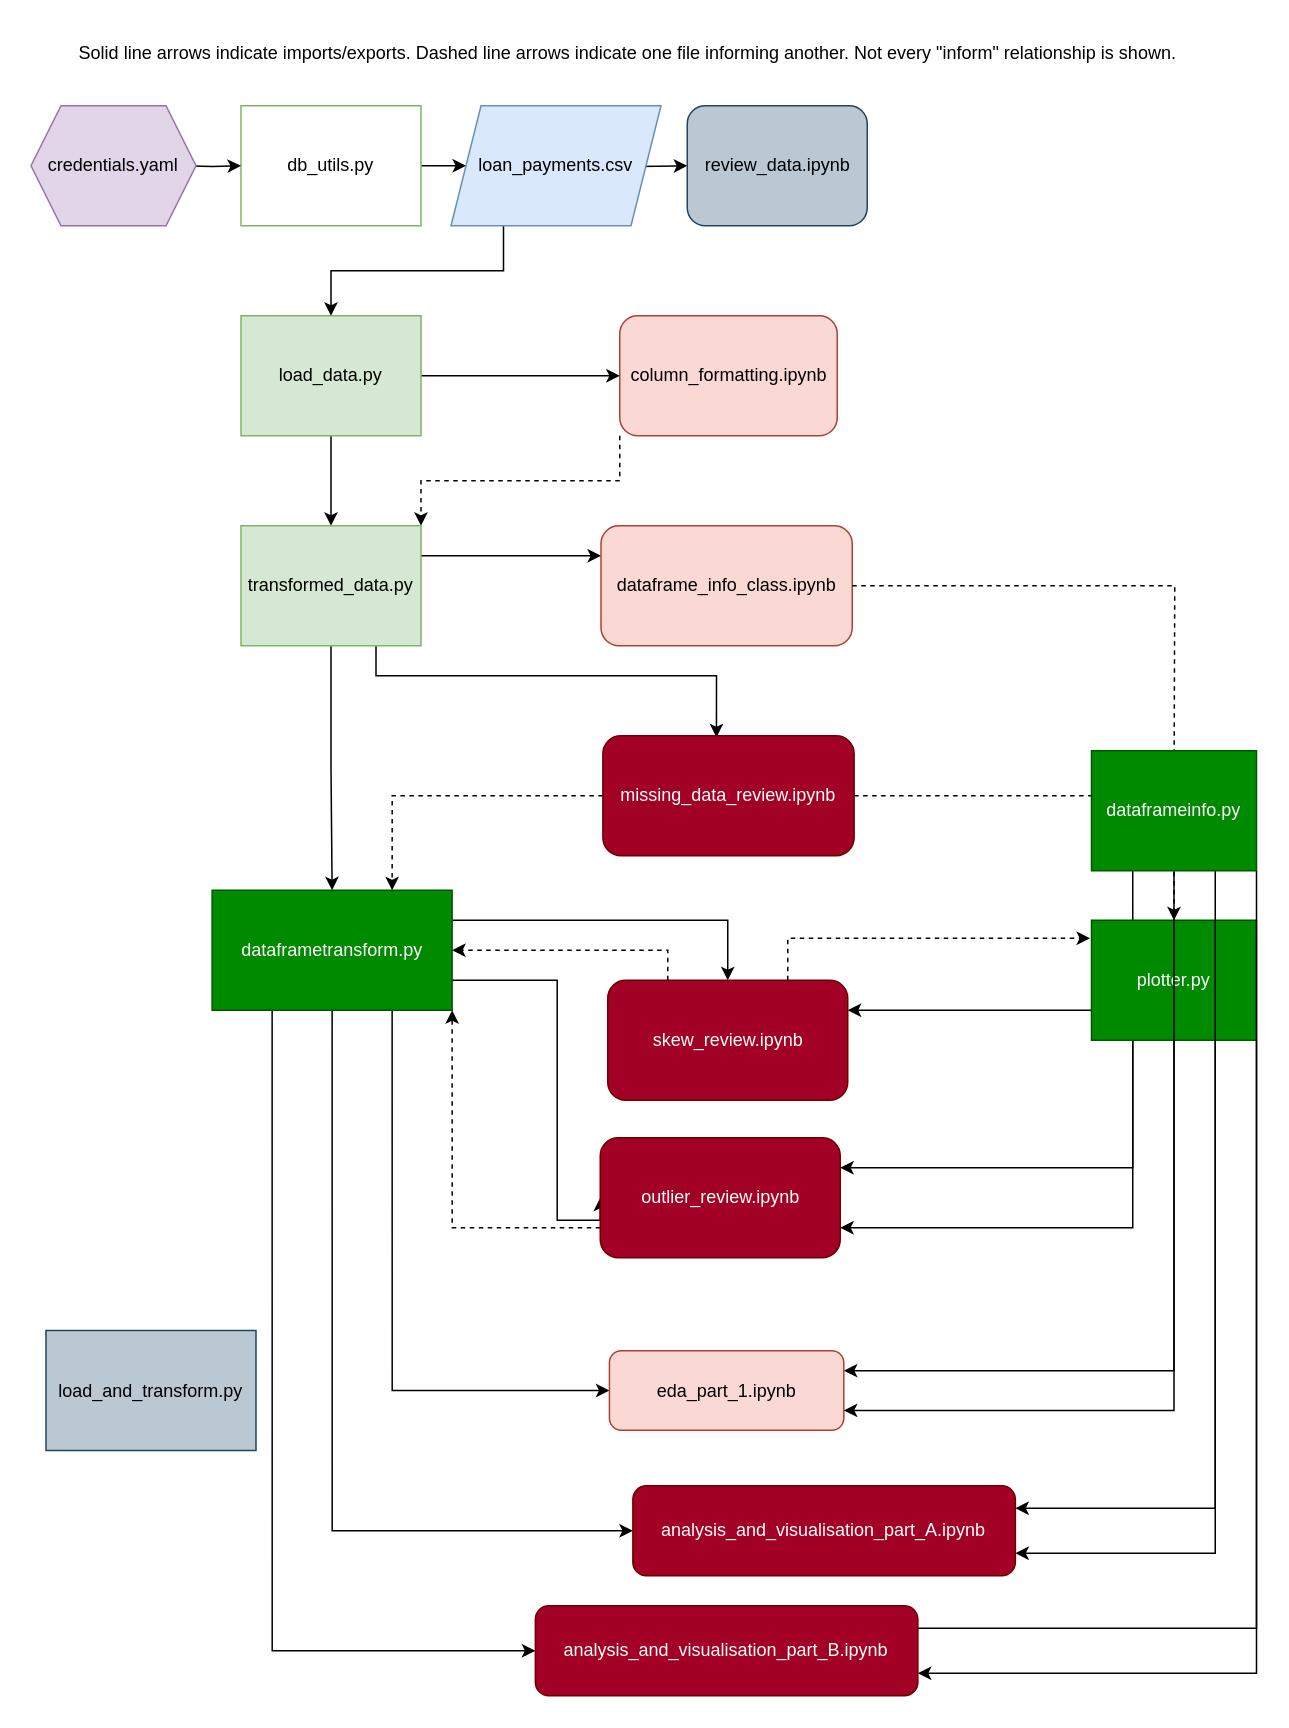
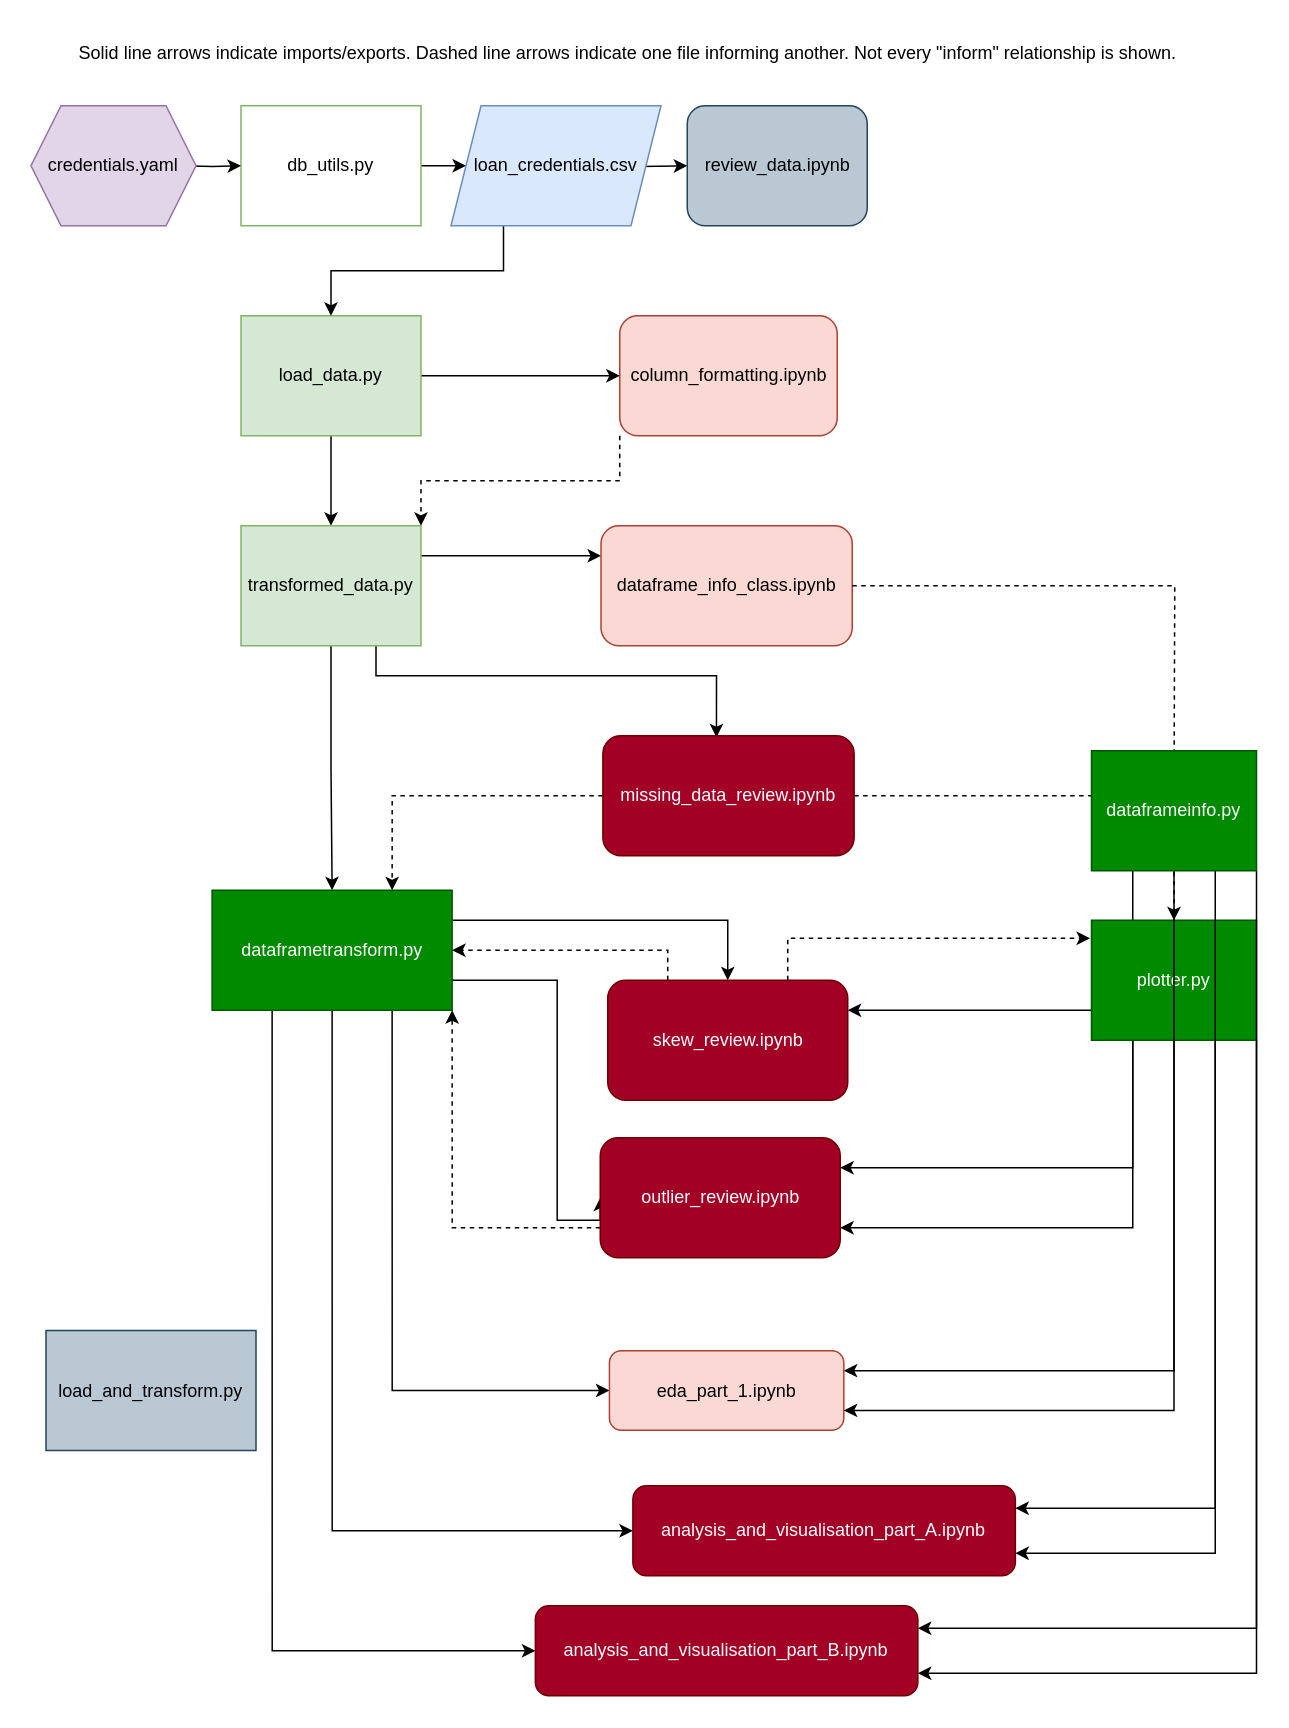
(556, 166) -> (556, 166)
(924, 1628) -> (929, 1628)
